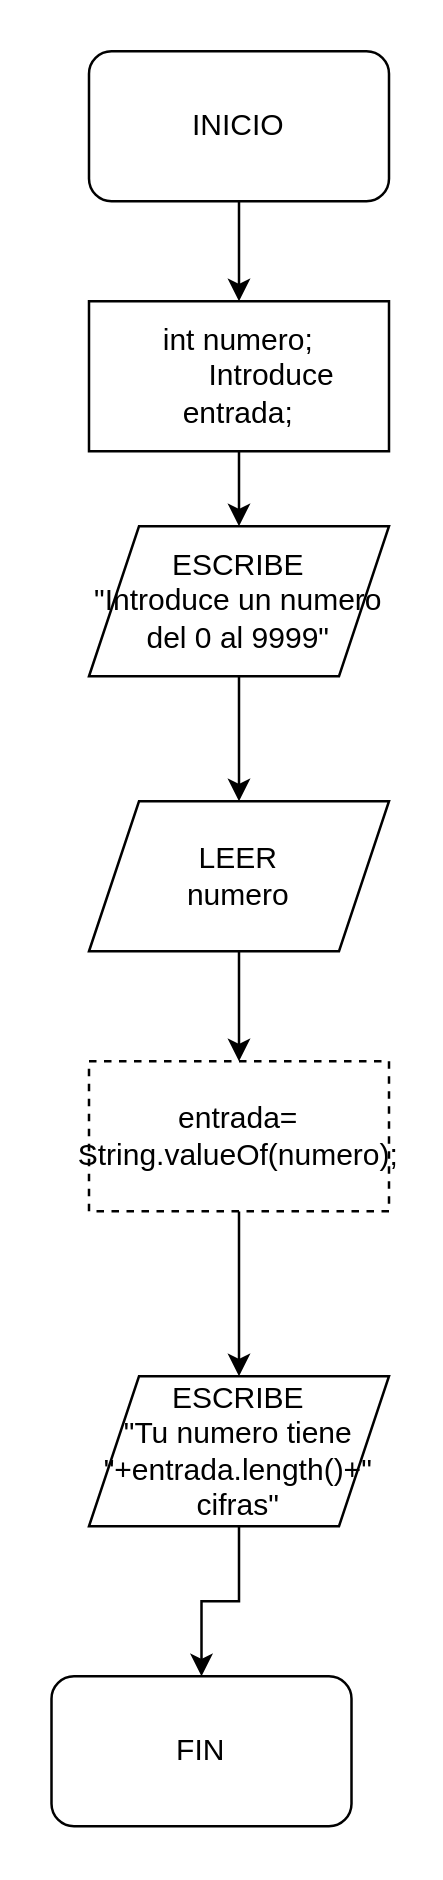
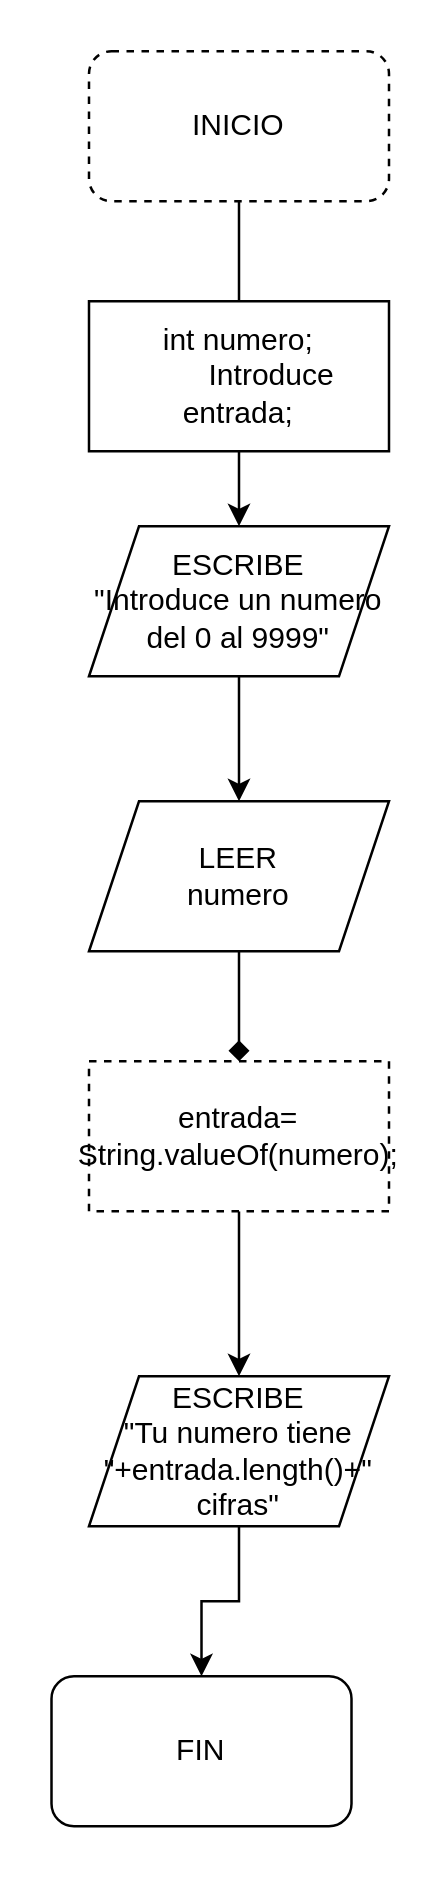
(239, 126) -> (239, 126)
(239, 283) -> (239, 290)
(239, 1042) -> (239, 1041)
